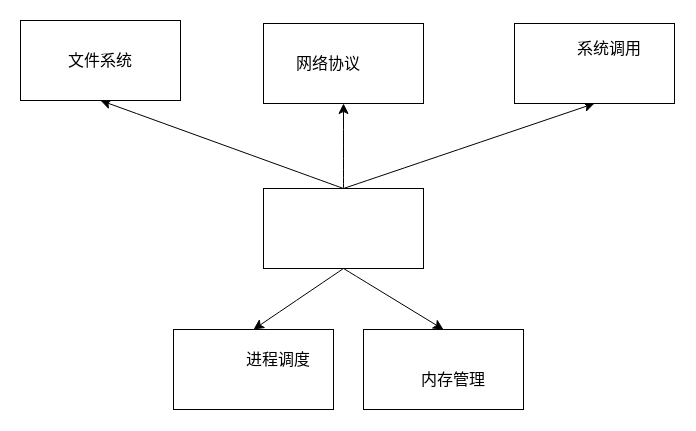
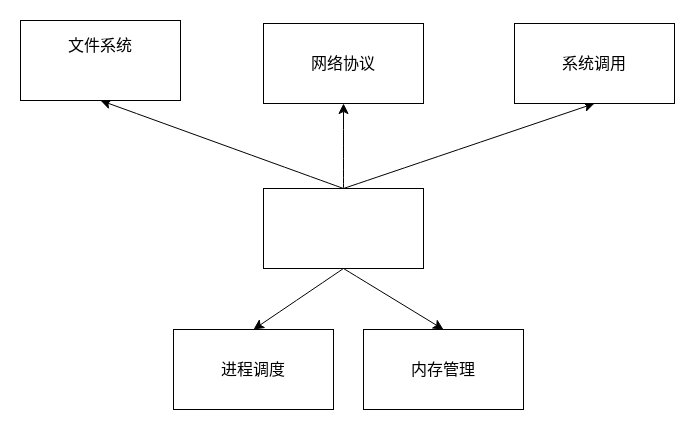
(610, 49) -> (595, 64)
(101, 61) -> (101, 46)
(329, 64) -> (344, 64)
(279, 360) -> (254, 370)
(454, 380) -> (444, 370)
